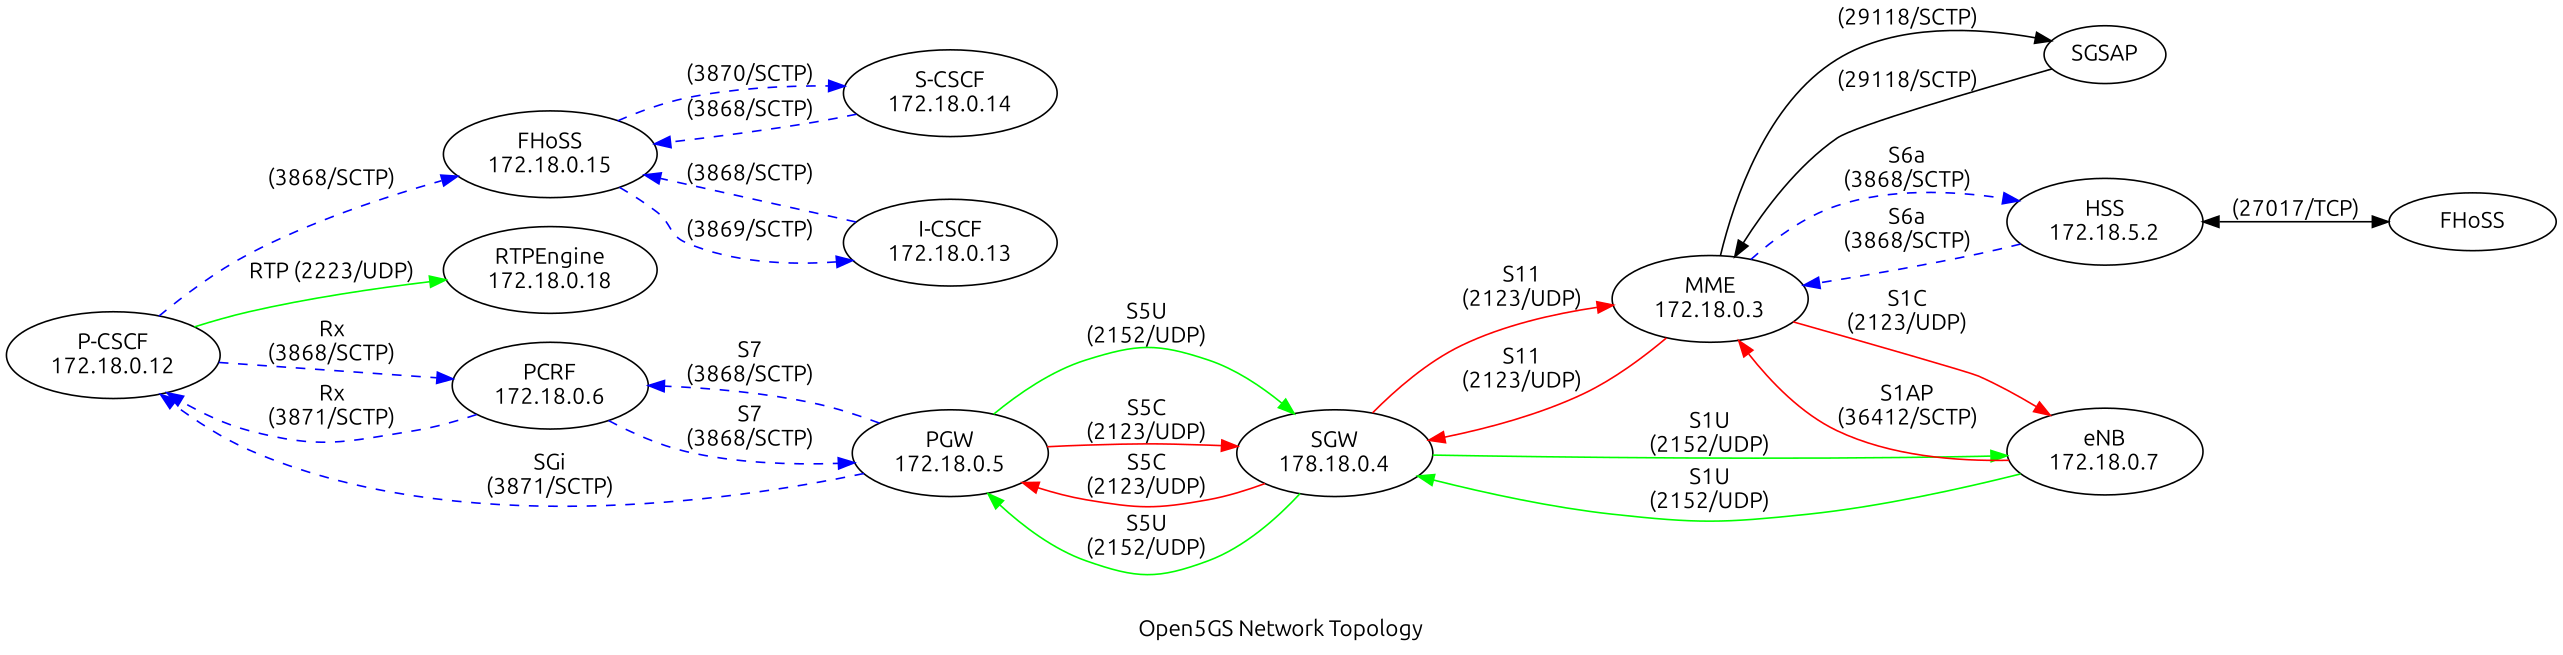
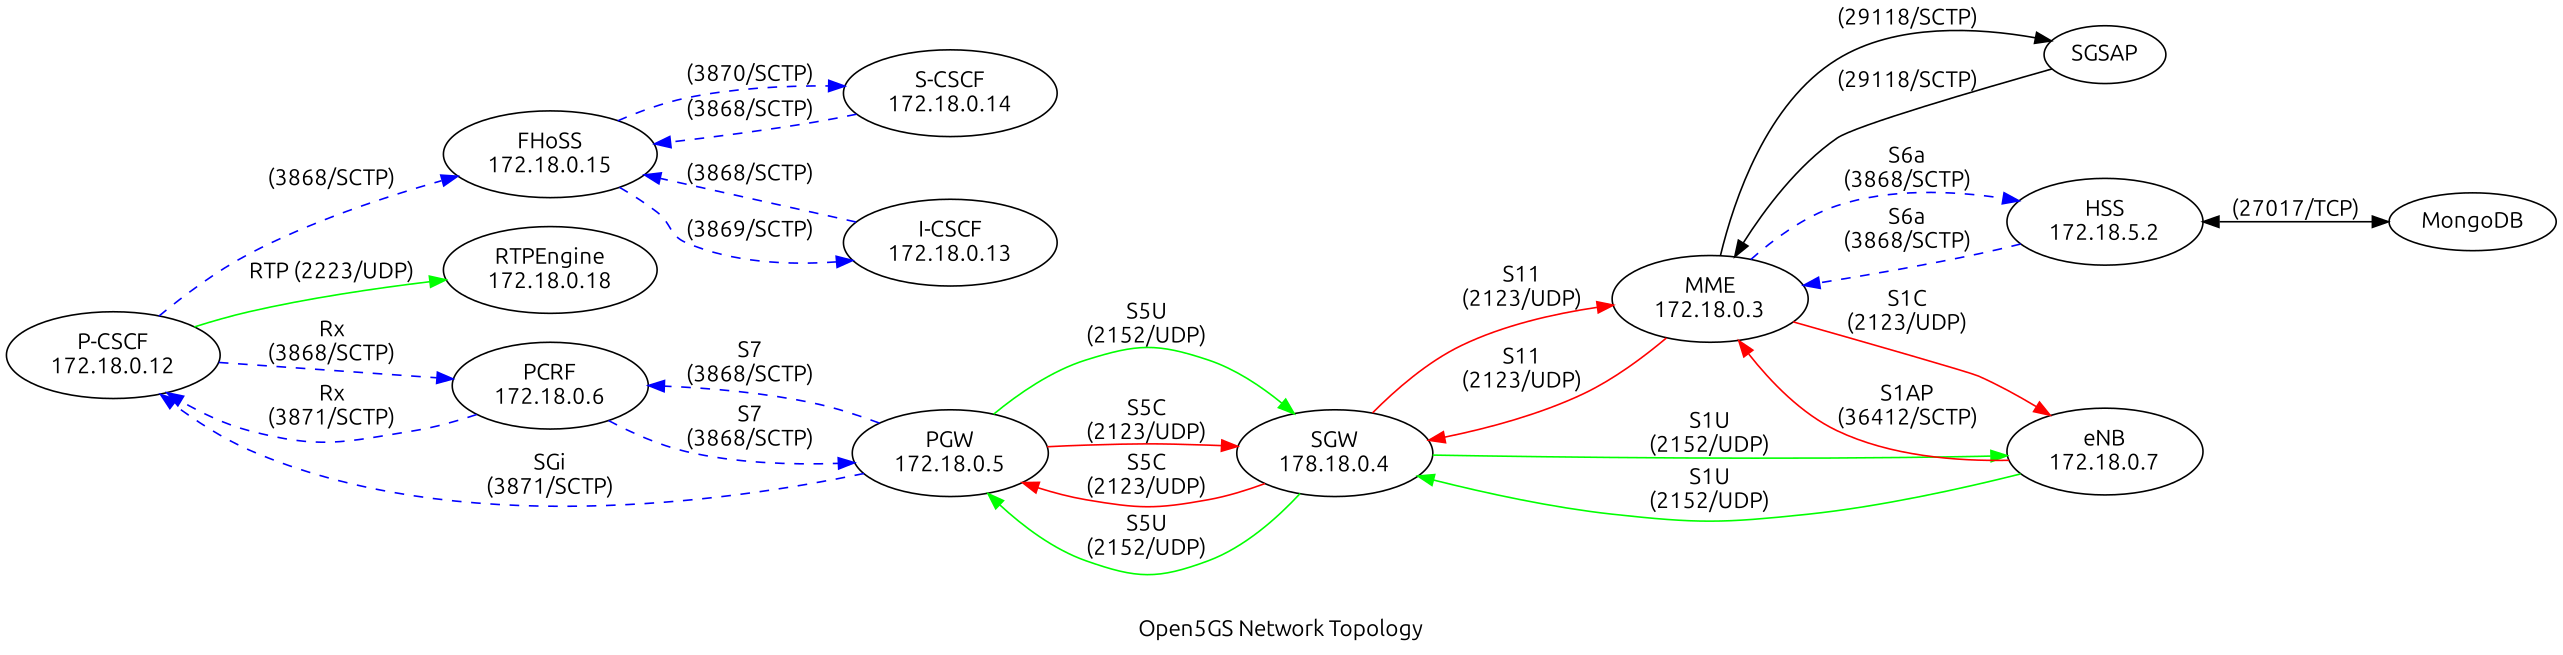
(2473, 222) -> (2473, 222)
